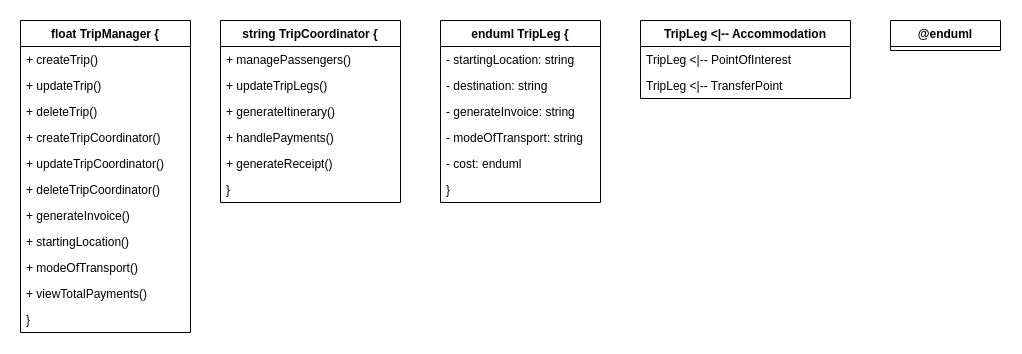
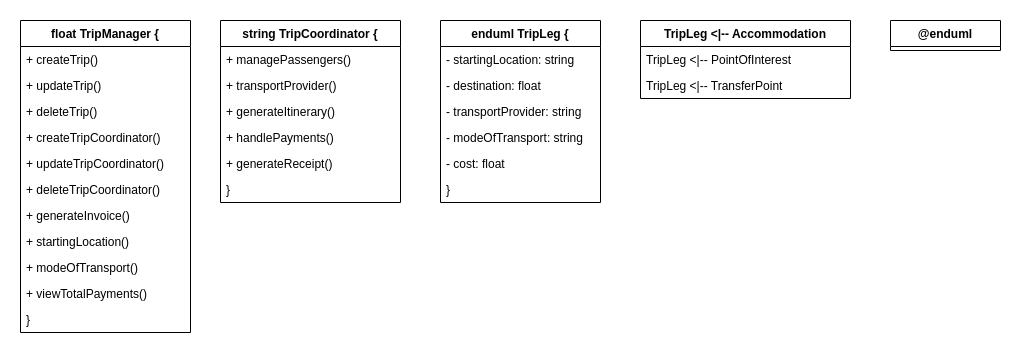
(283, 86) -> (293, 86)
(507, 86) -> (504, 86)
(522, 112) -> (529, 112)
(487, 164) -> (483, 164)
